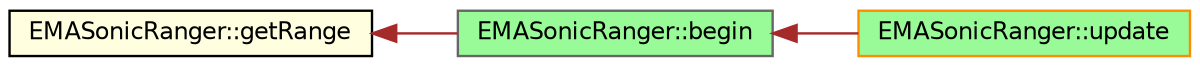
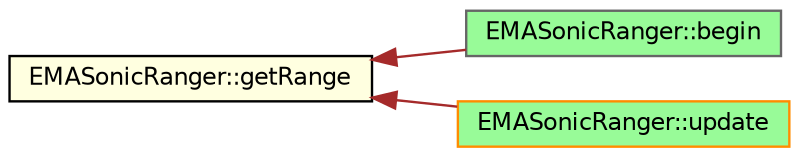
(828, 33) -> (427, 103)
